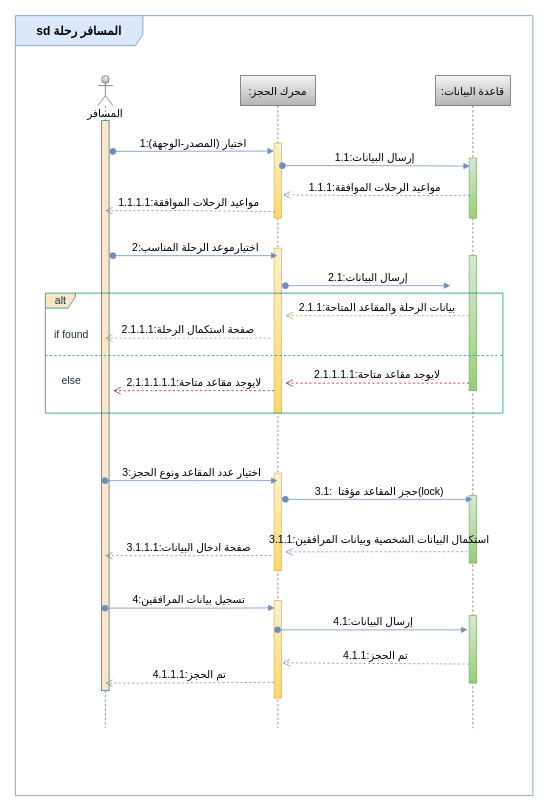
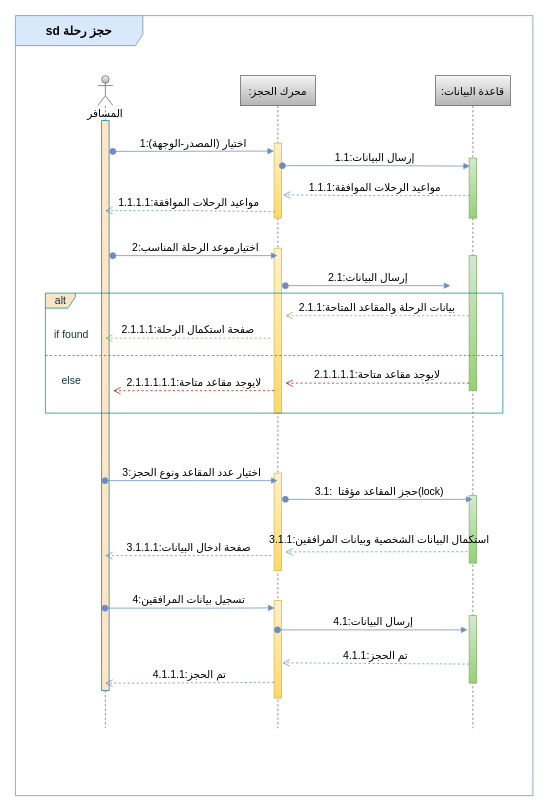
(79, 30) -> (79, 30)
